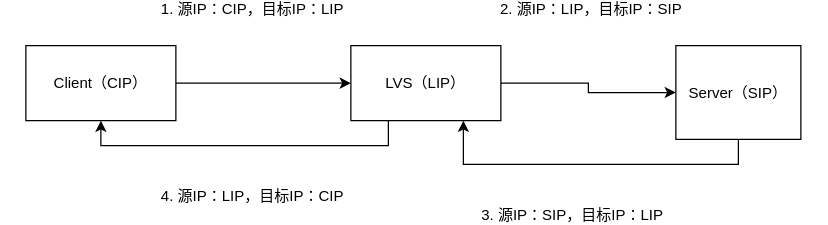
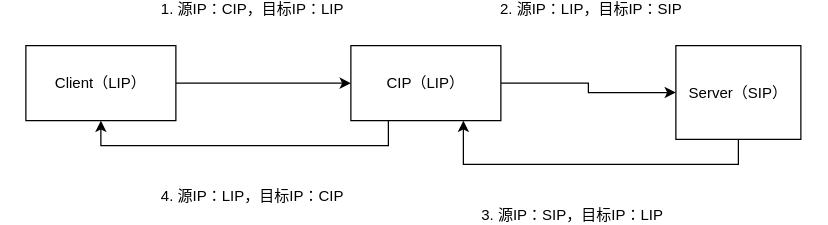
(101, 83) -> (101, 83)
(426, 83) -> (426, 83)
